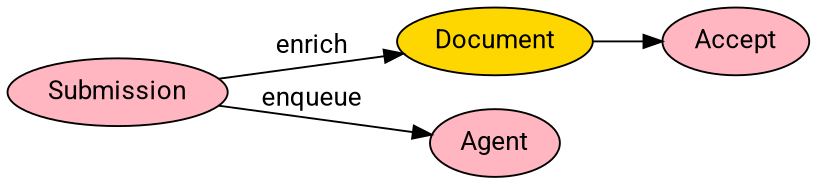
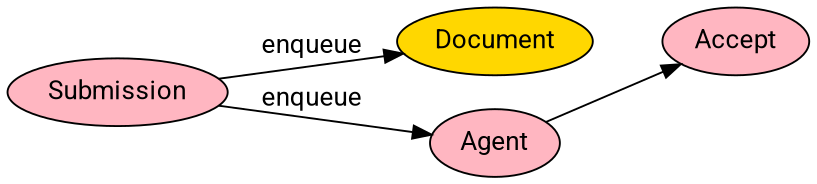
(618, 41) -> (605, 97)
(312, 46) -> (312, 46)
